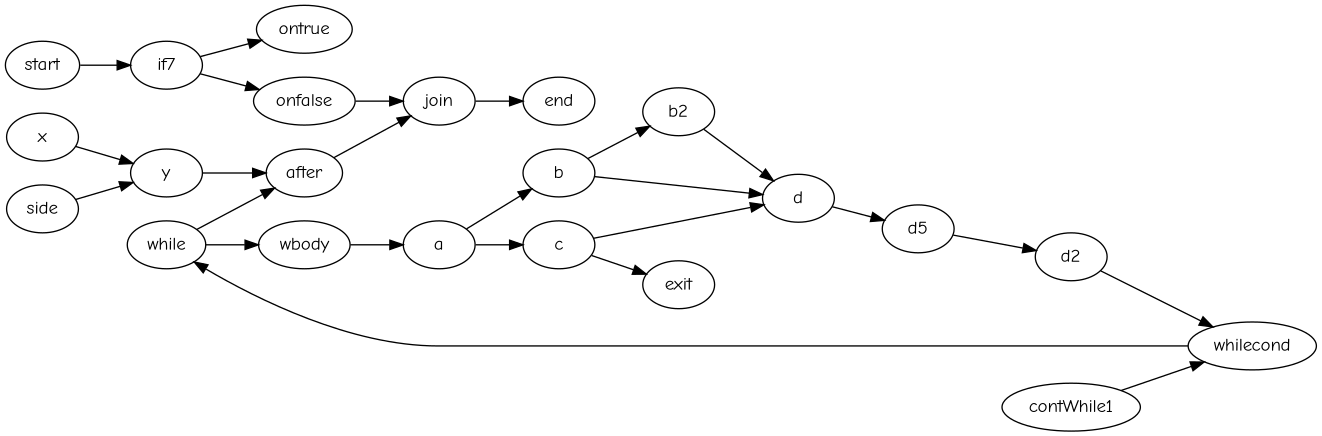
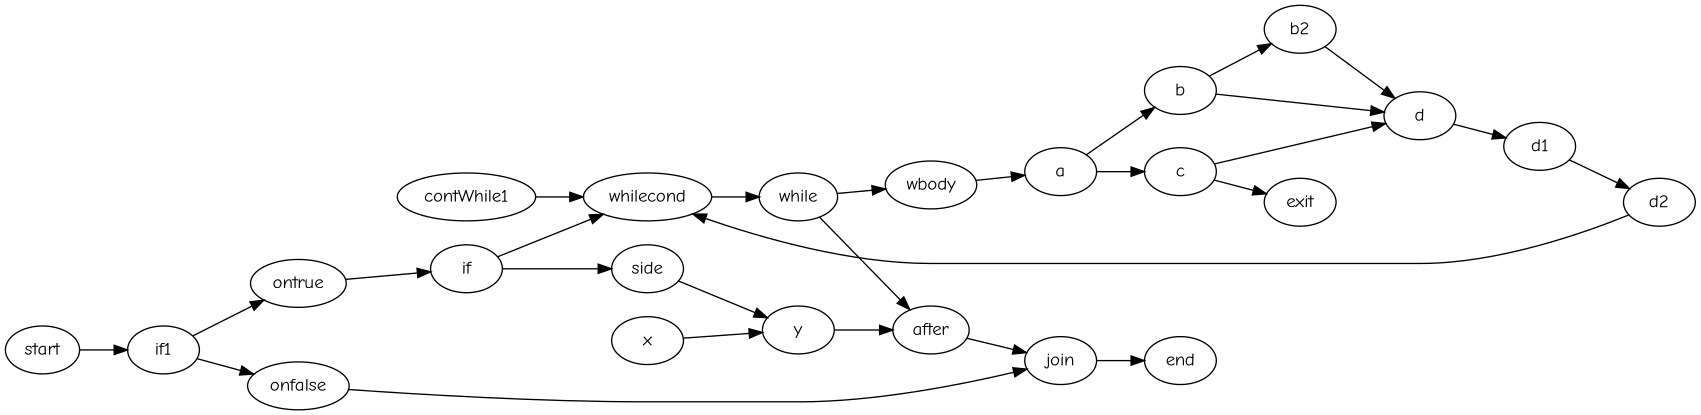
(167, 65) -> (164, 350)
(918, 229) -> (1540, 146)
none -> (466, 269)
